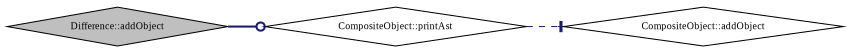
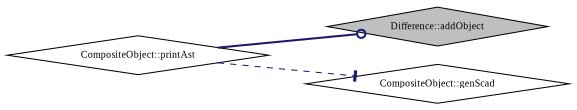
(242, 27) -> (288, 41)
(703, 27) -> (438, 84)
